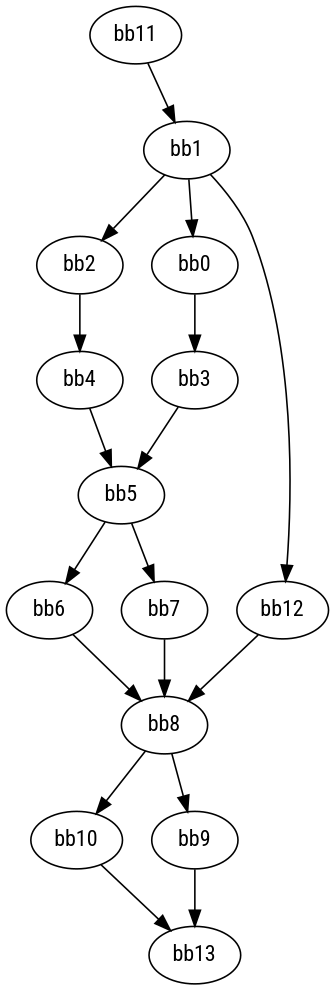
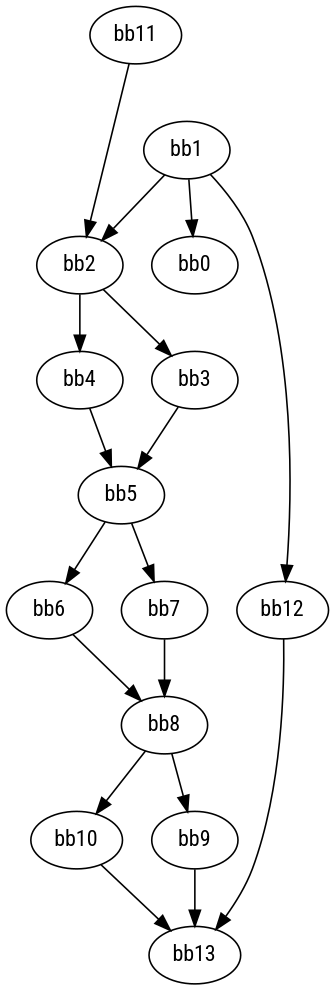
(158, 85) -> (110, 142)
(195, 315) -> (131, 317)
(229, 662) -> (274, 782)
